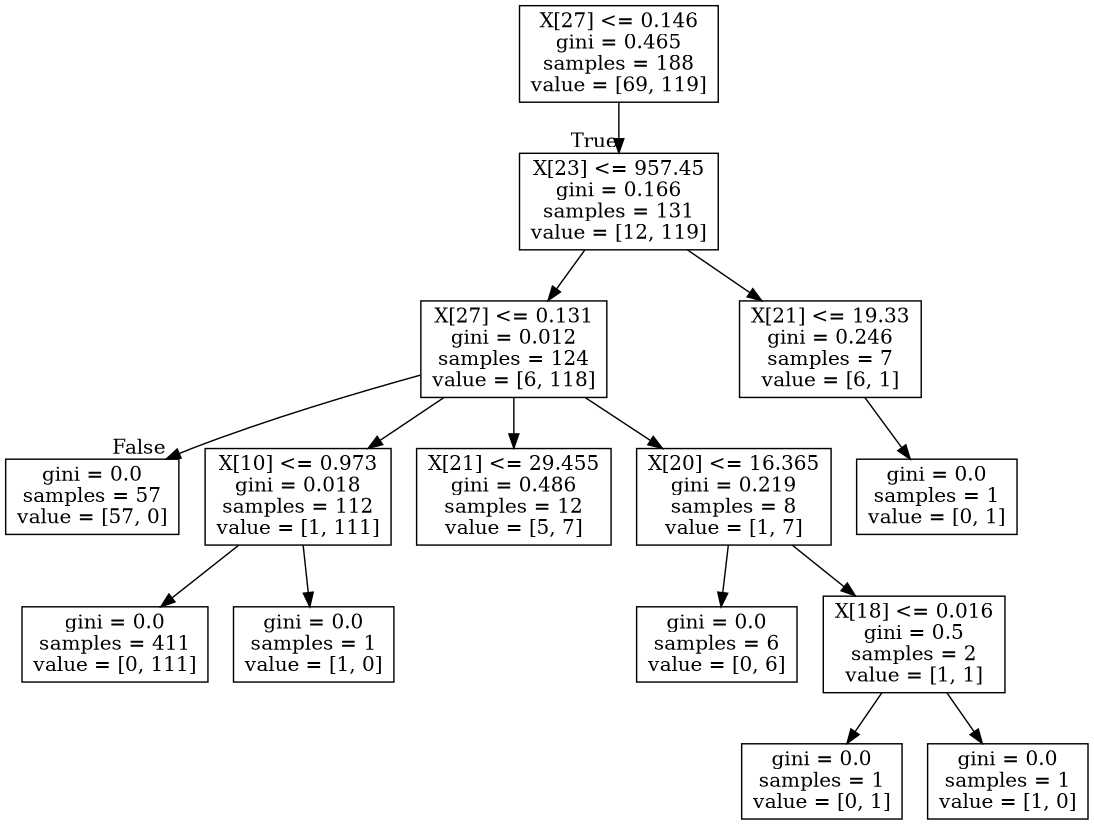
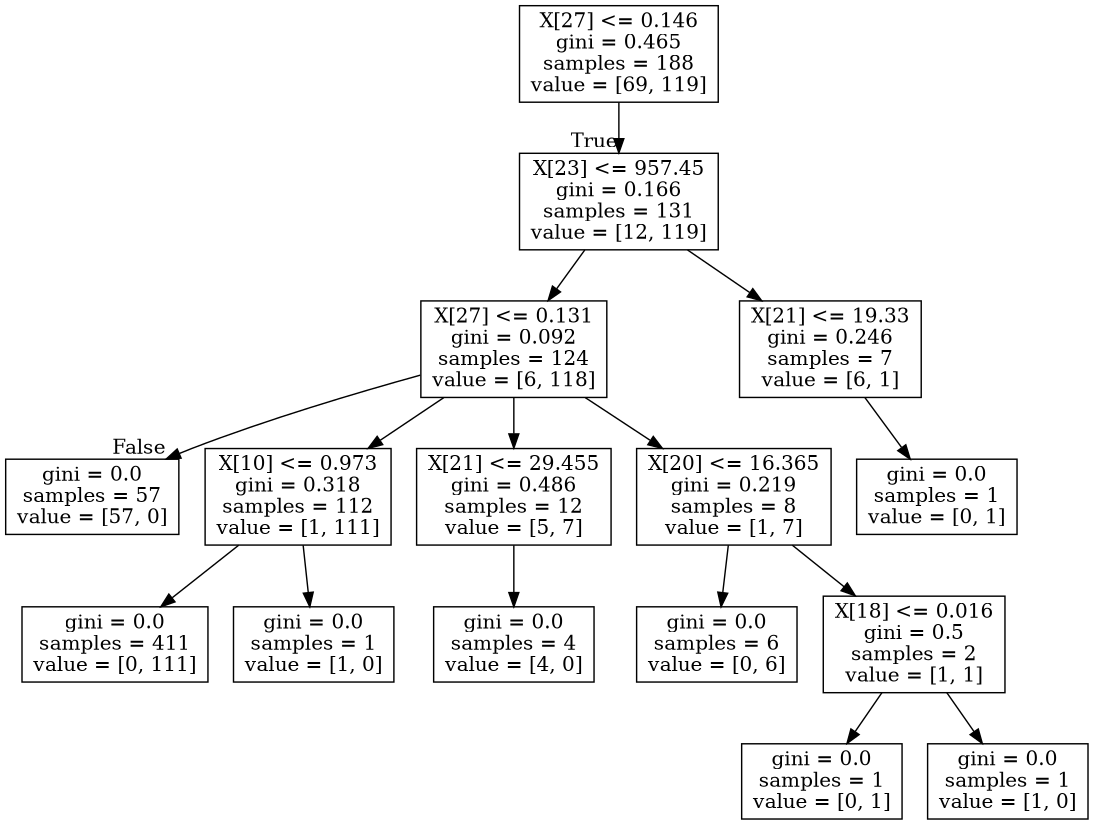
(514, 349) -> (514, 349)
(298, 497) -> (298, 497)
none -> (514, 644)
